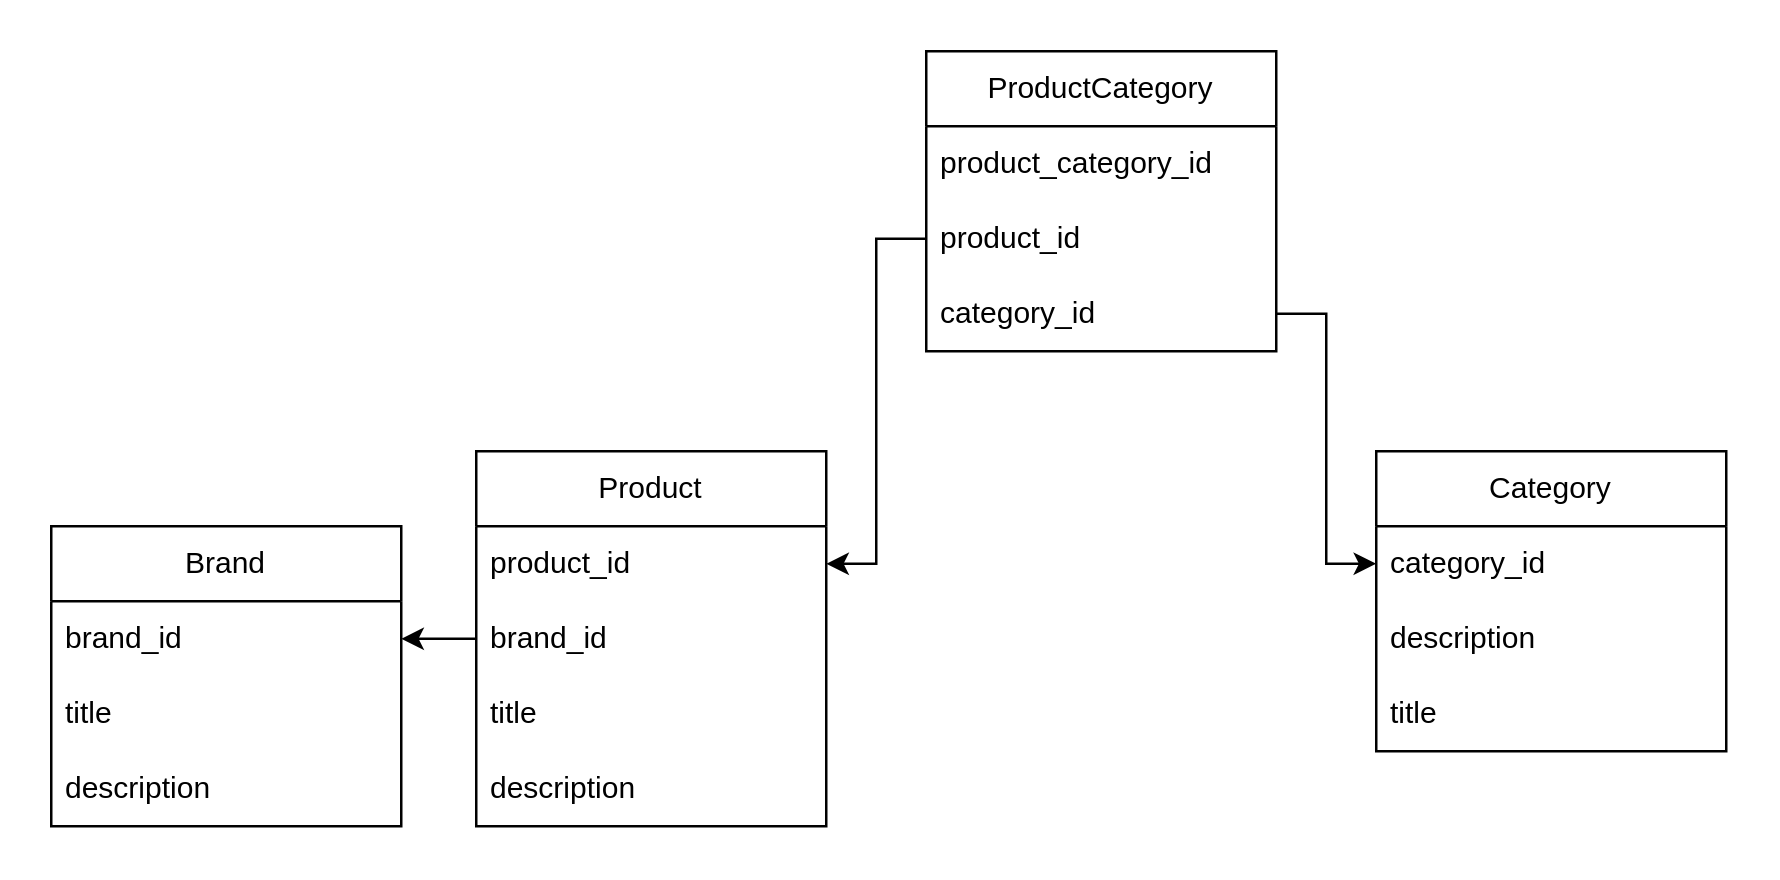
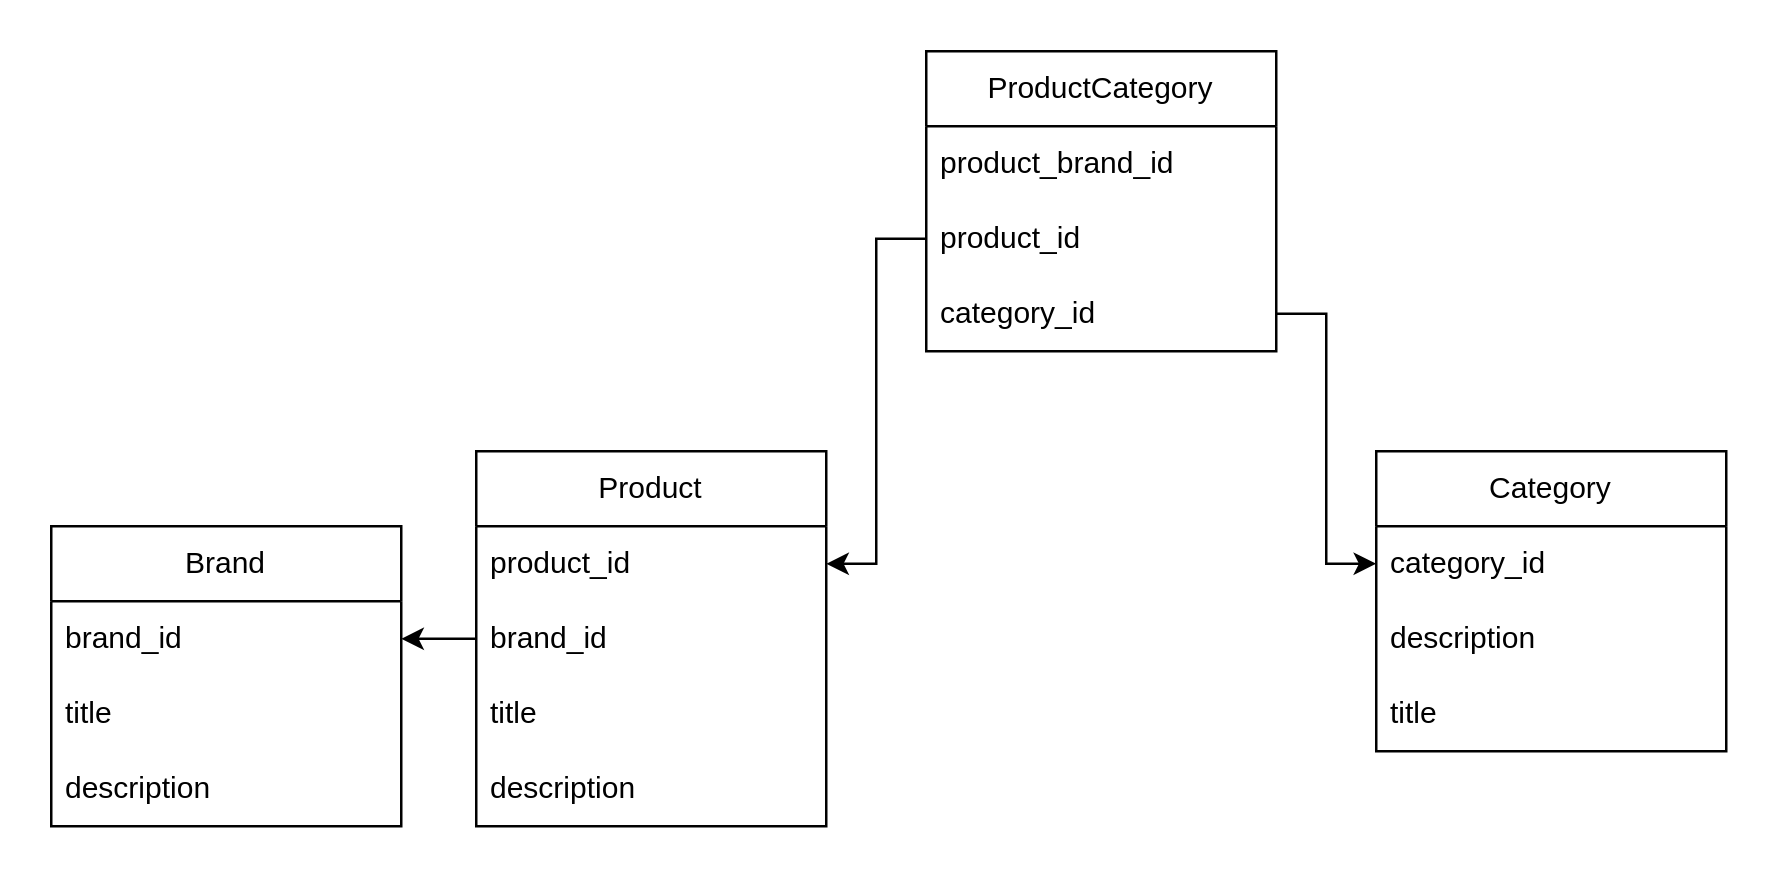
(1097, 164) -> (1072, 164)
